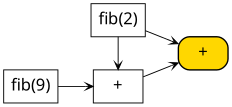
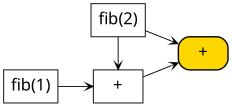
(31, 86) -> (31, 86)
